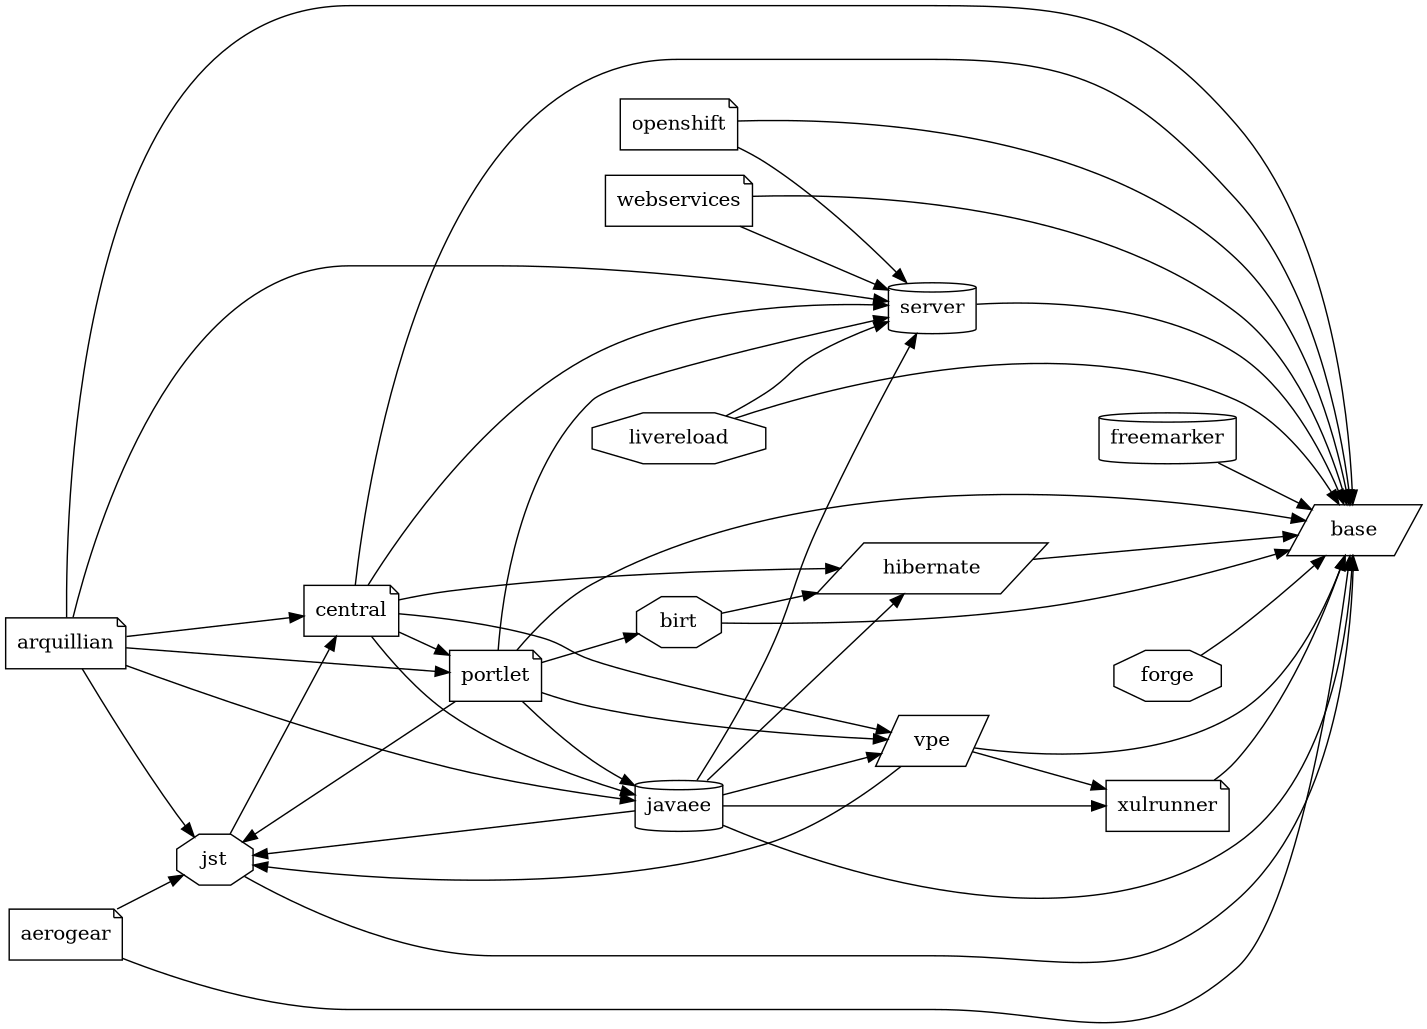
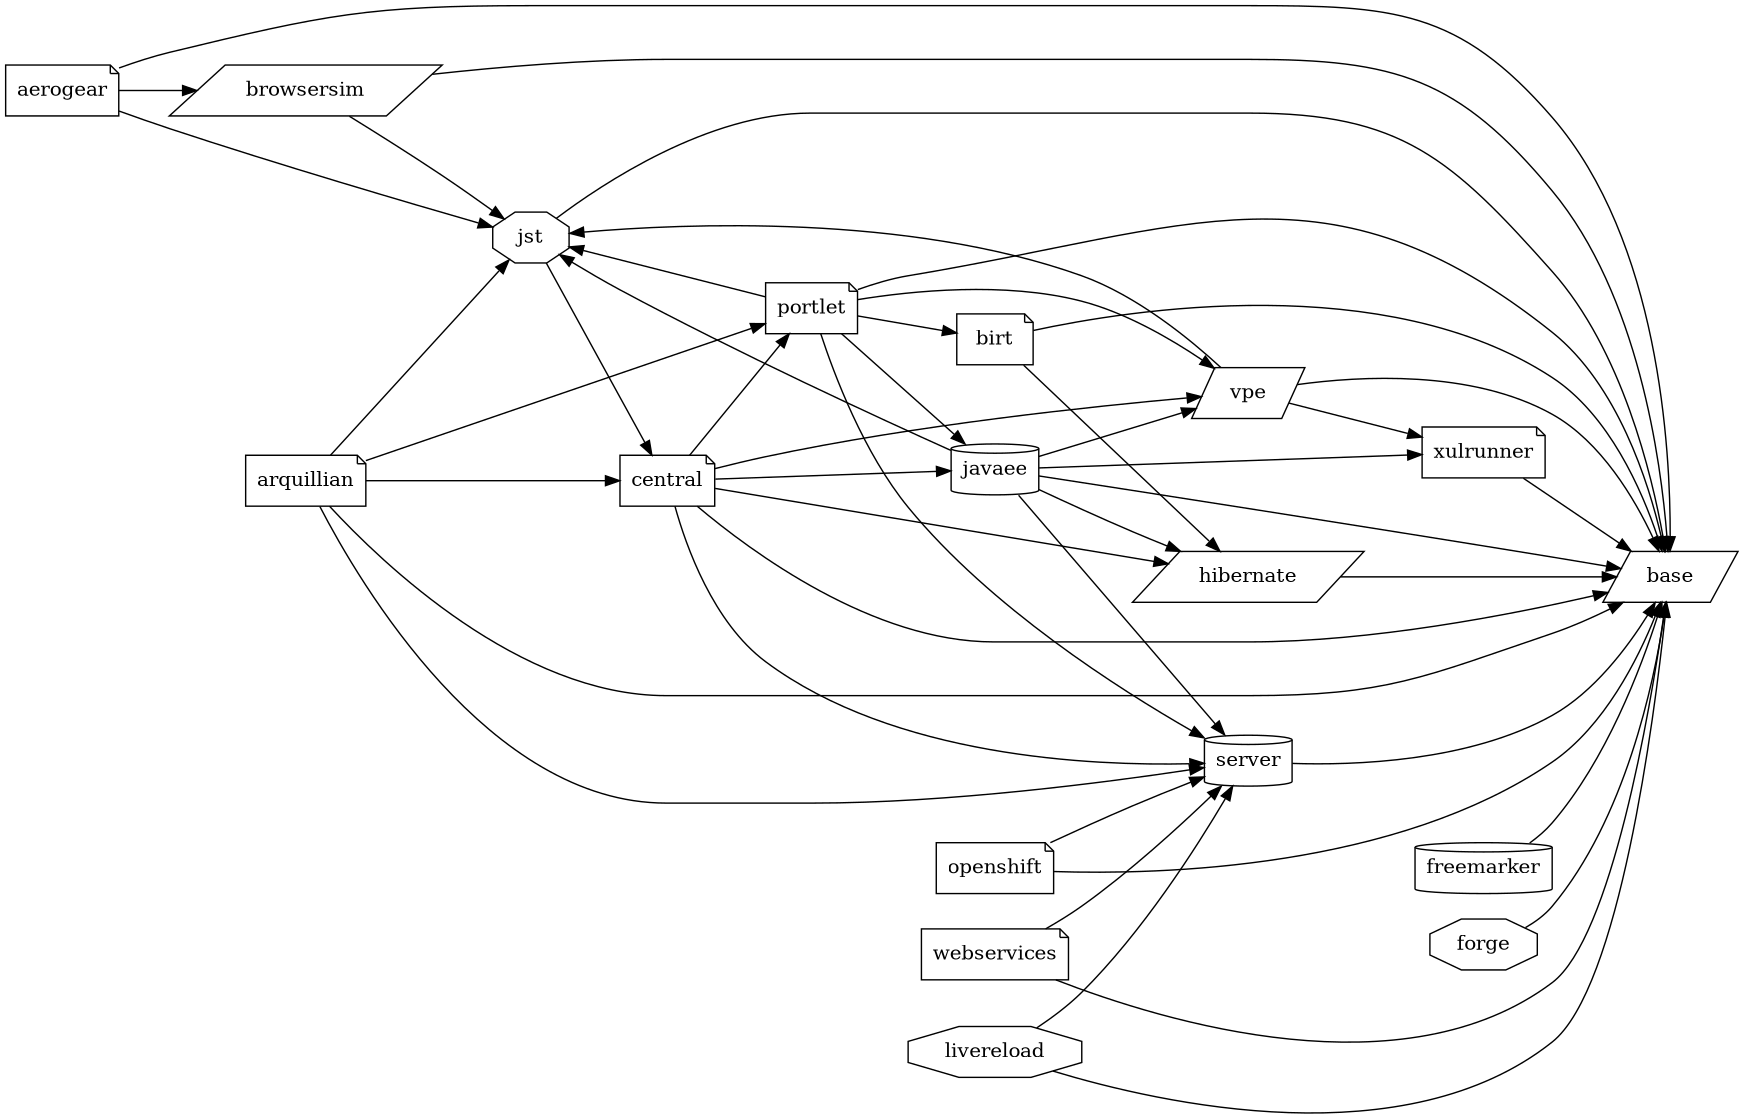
none -> (306, 90)
(679, 622) -> (995, 339)
(370, 746) -> none
